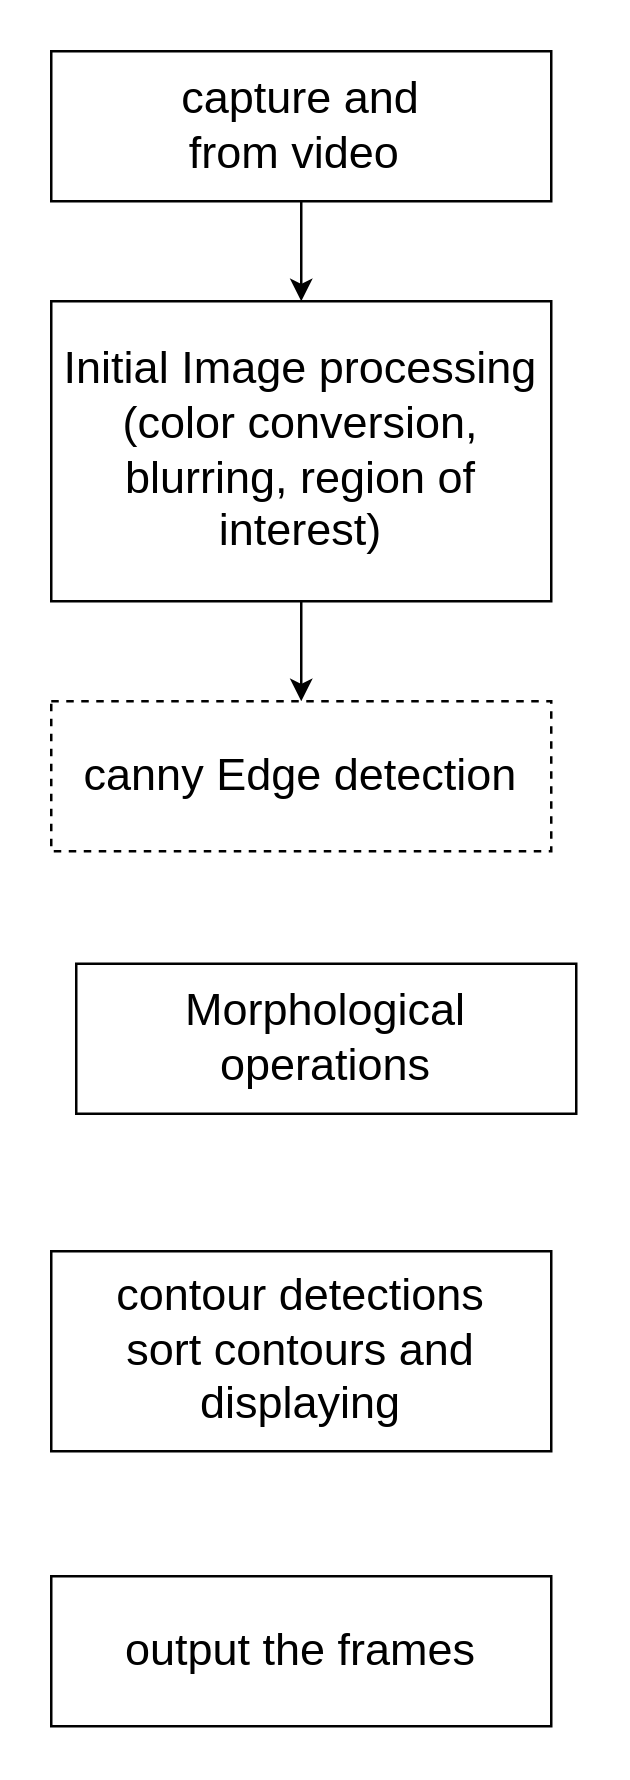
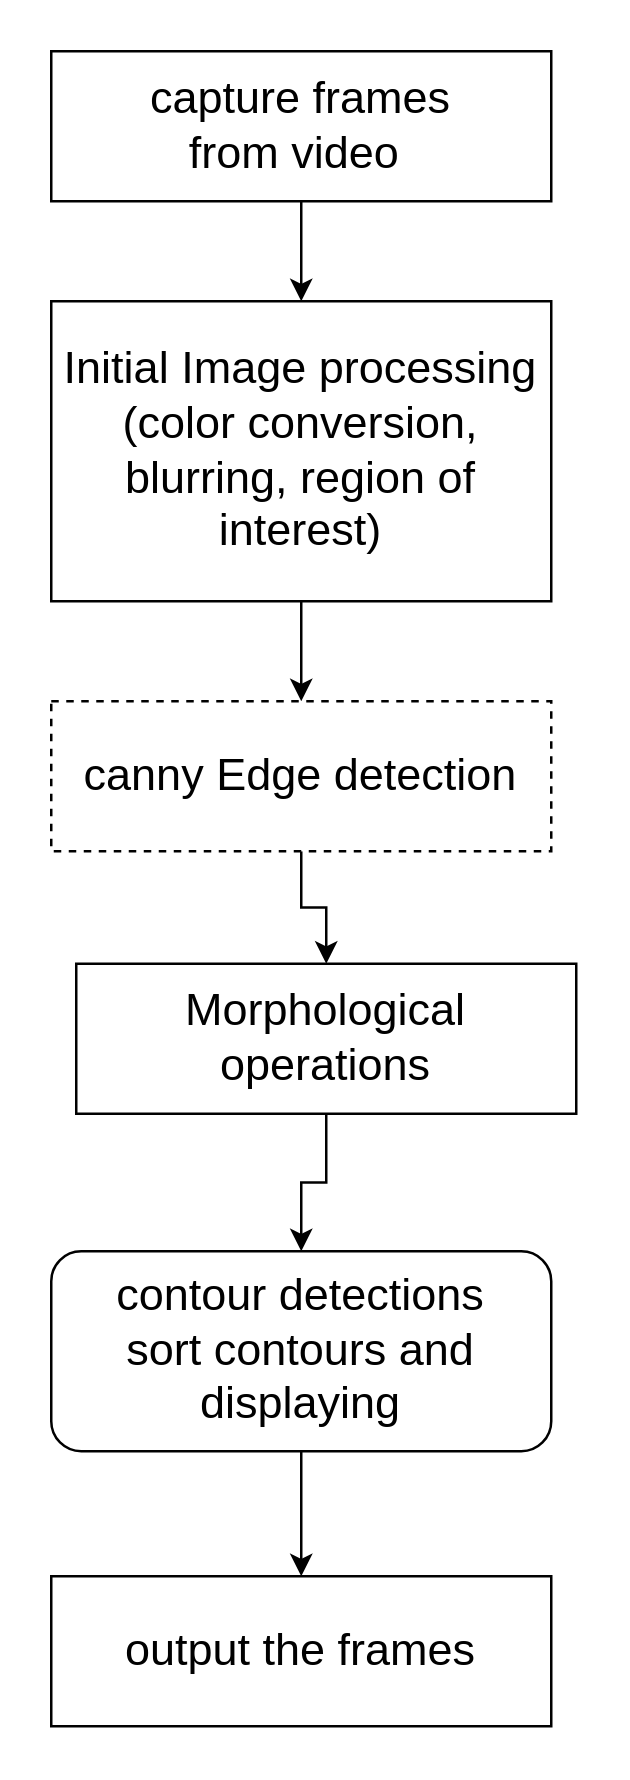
(301, 126) -> (301, 126)
none -> (305, 908)
none -> (322, 1183)
(301, 1351) -> (301, 1351)
none -> (301, 1505)
